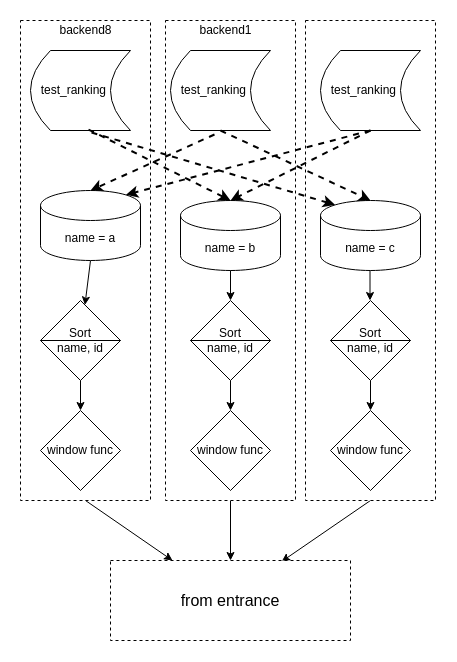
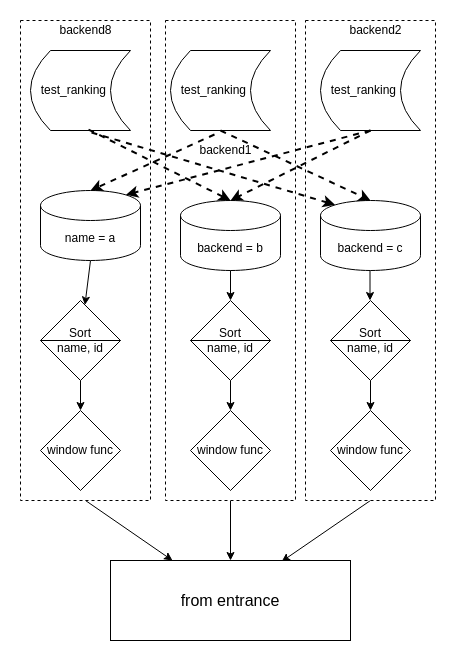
(226, 31) -> (226, 151)
none -> (376, 31)
(231, 249) -> (231, 249)
(371, 249) -> (371, 249)
(231, 601) -> (231, 601)
